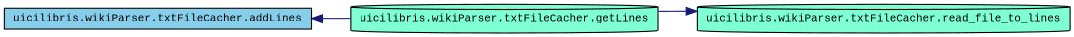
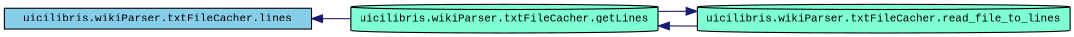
(158, 19) -> (158, 19)
none -> (683, 26)
